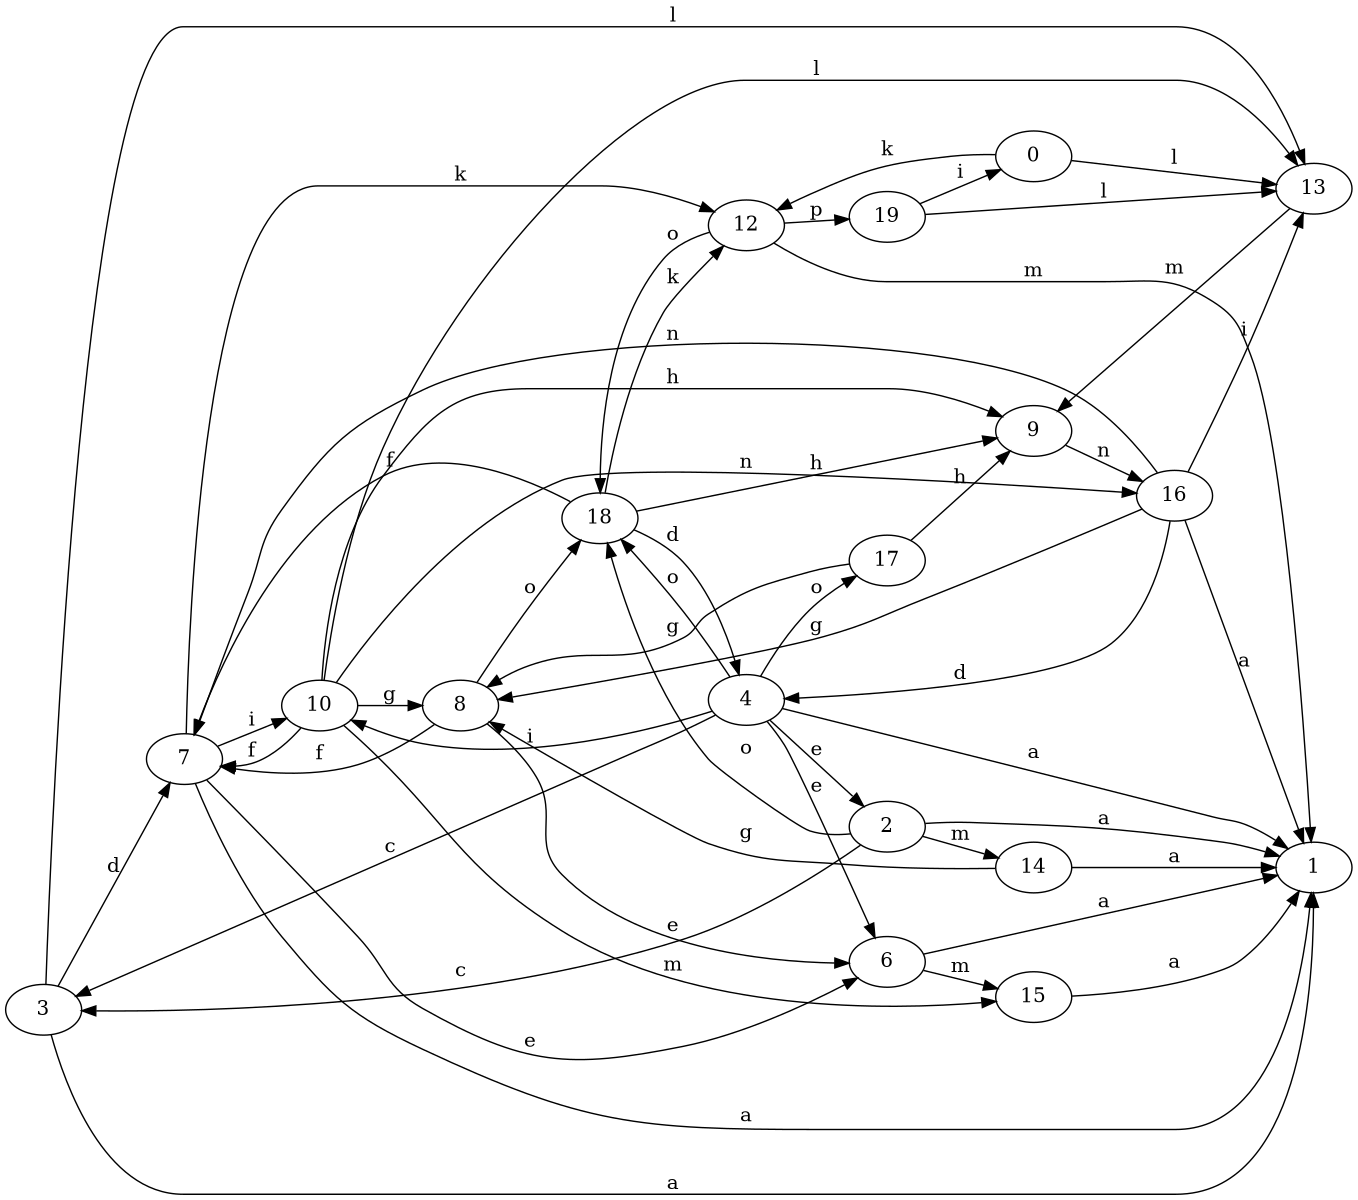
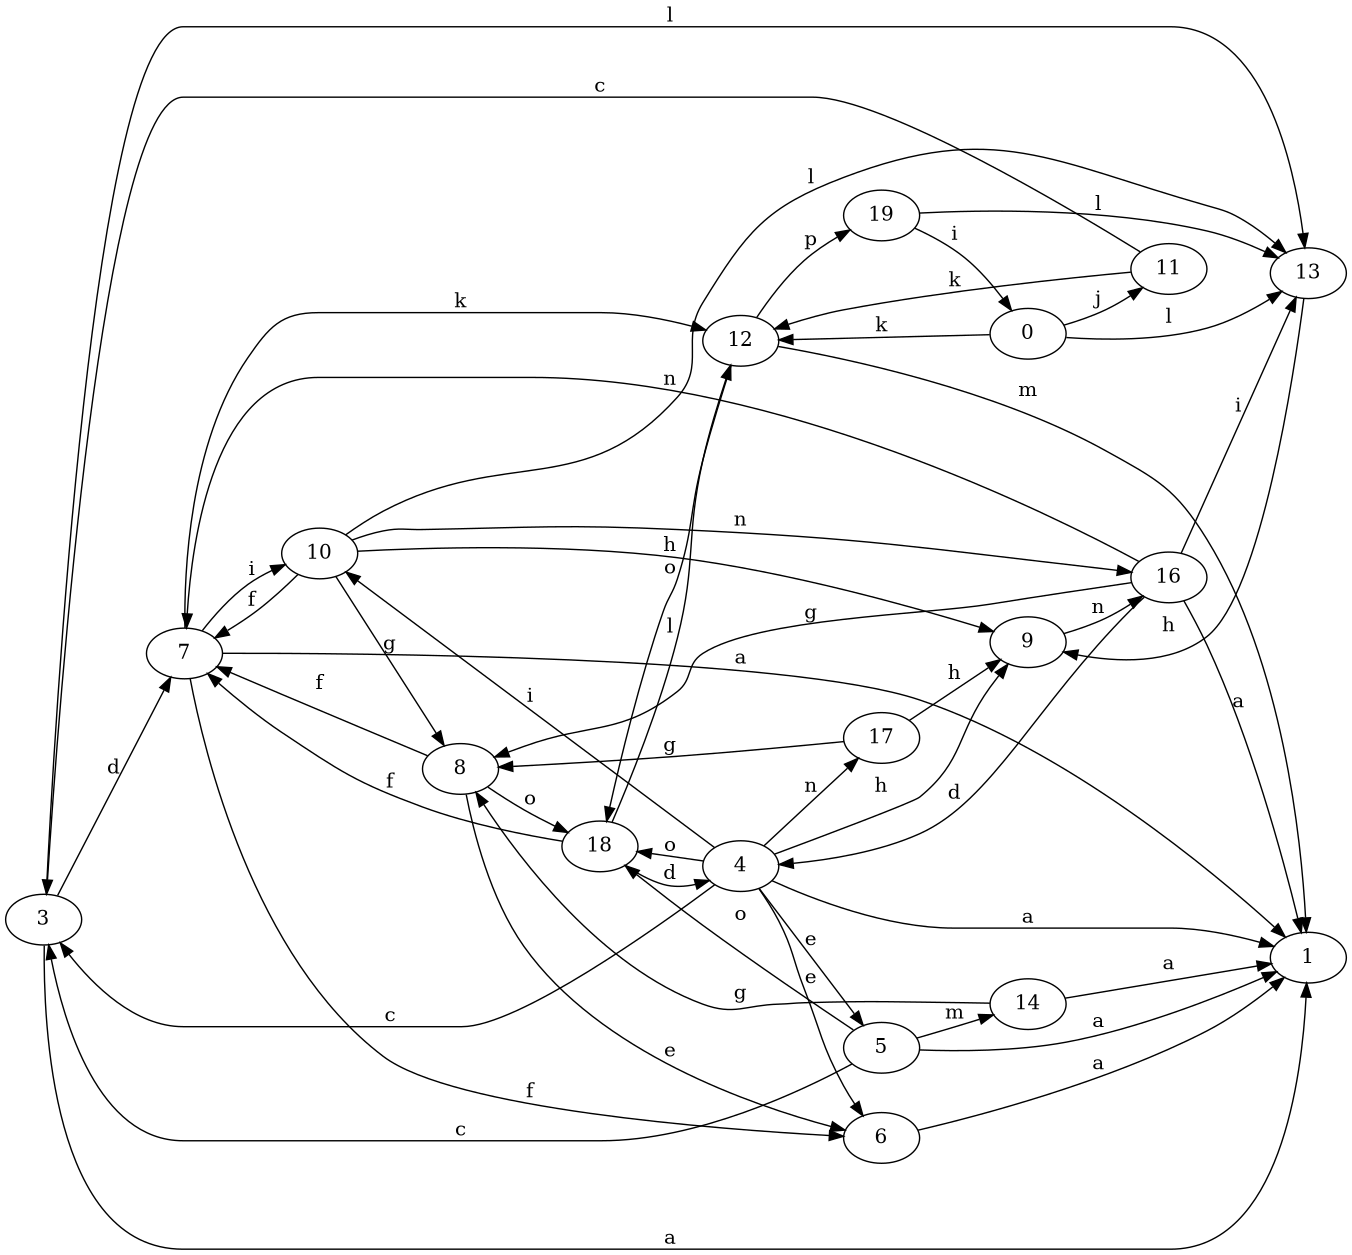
(1175, 268) -> (1169, 626)
none -> (1169, 269)
(673, 278) -> (670, 627)
(775, 483) -> (915, 799)
(817, 588) -> (811, 787)
(887, 827) -> (882, 1048)
(1034, 997) -> none
(530, 1041) -> (530, 1092)
